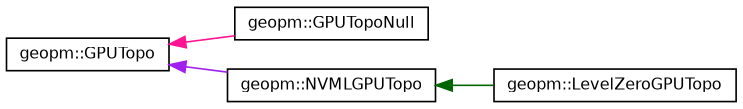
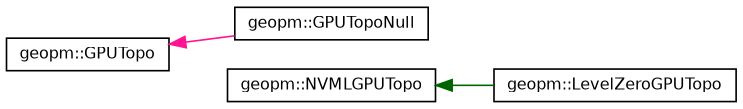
(207, 69) -> none
